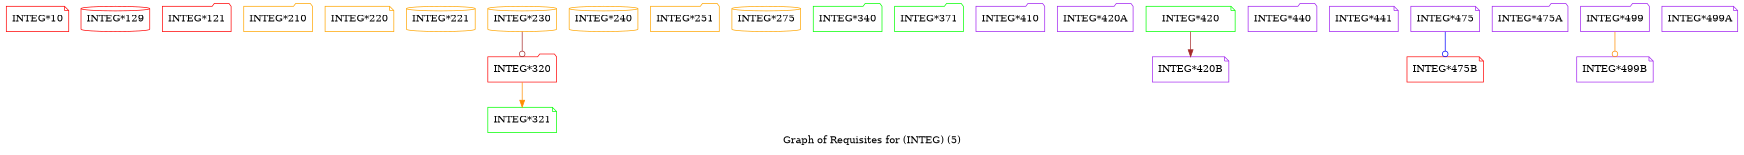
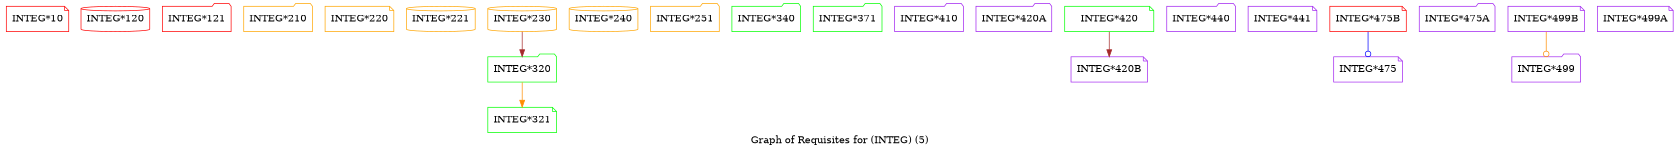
(115, 19) -> (115, 19)
(766, 19) -> none
(522, 41) -> (522, 41)
(1445, 41) -> (1368, 41)
(1615, 41) -> (1546, 41)
(522, 69) -> (522, 69)
